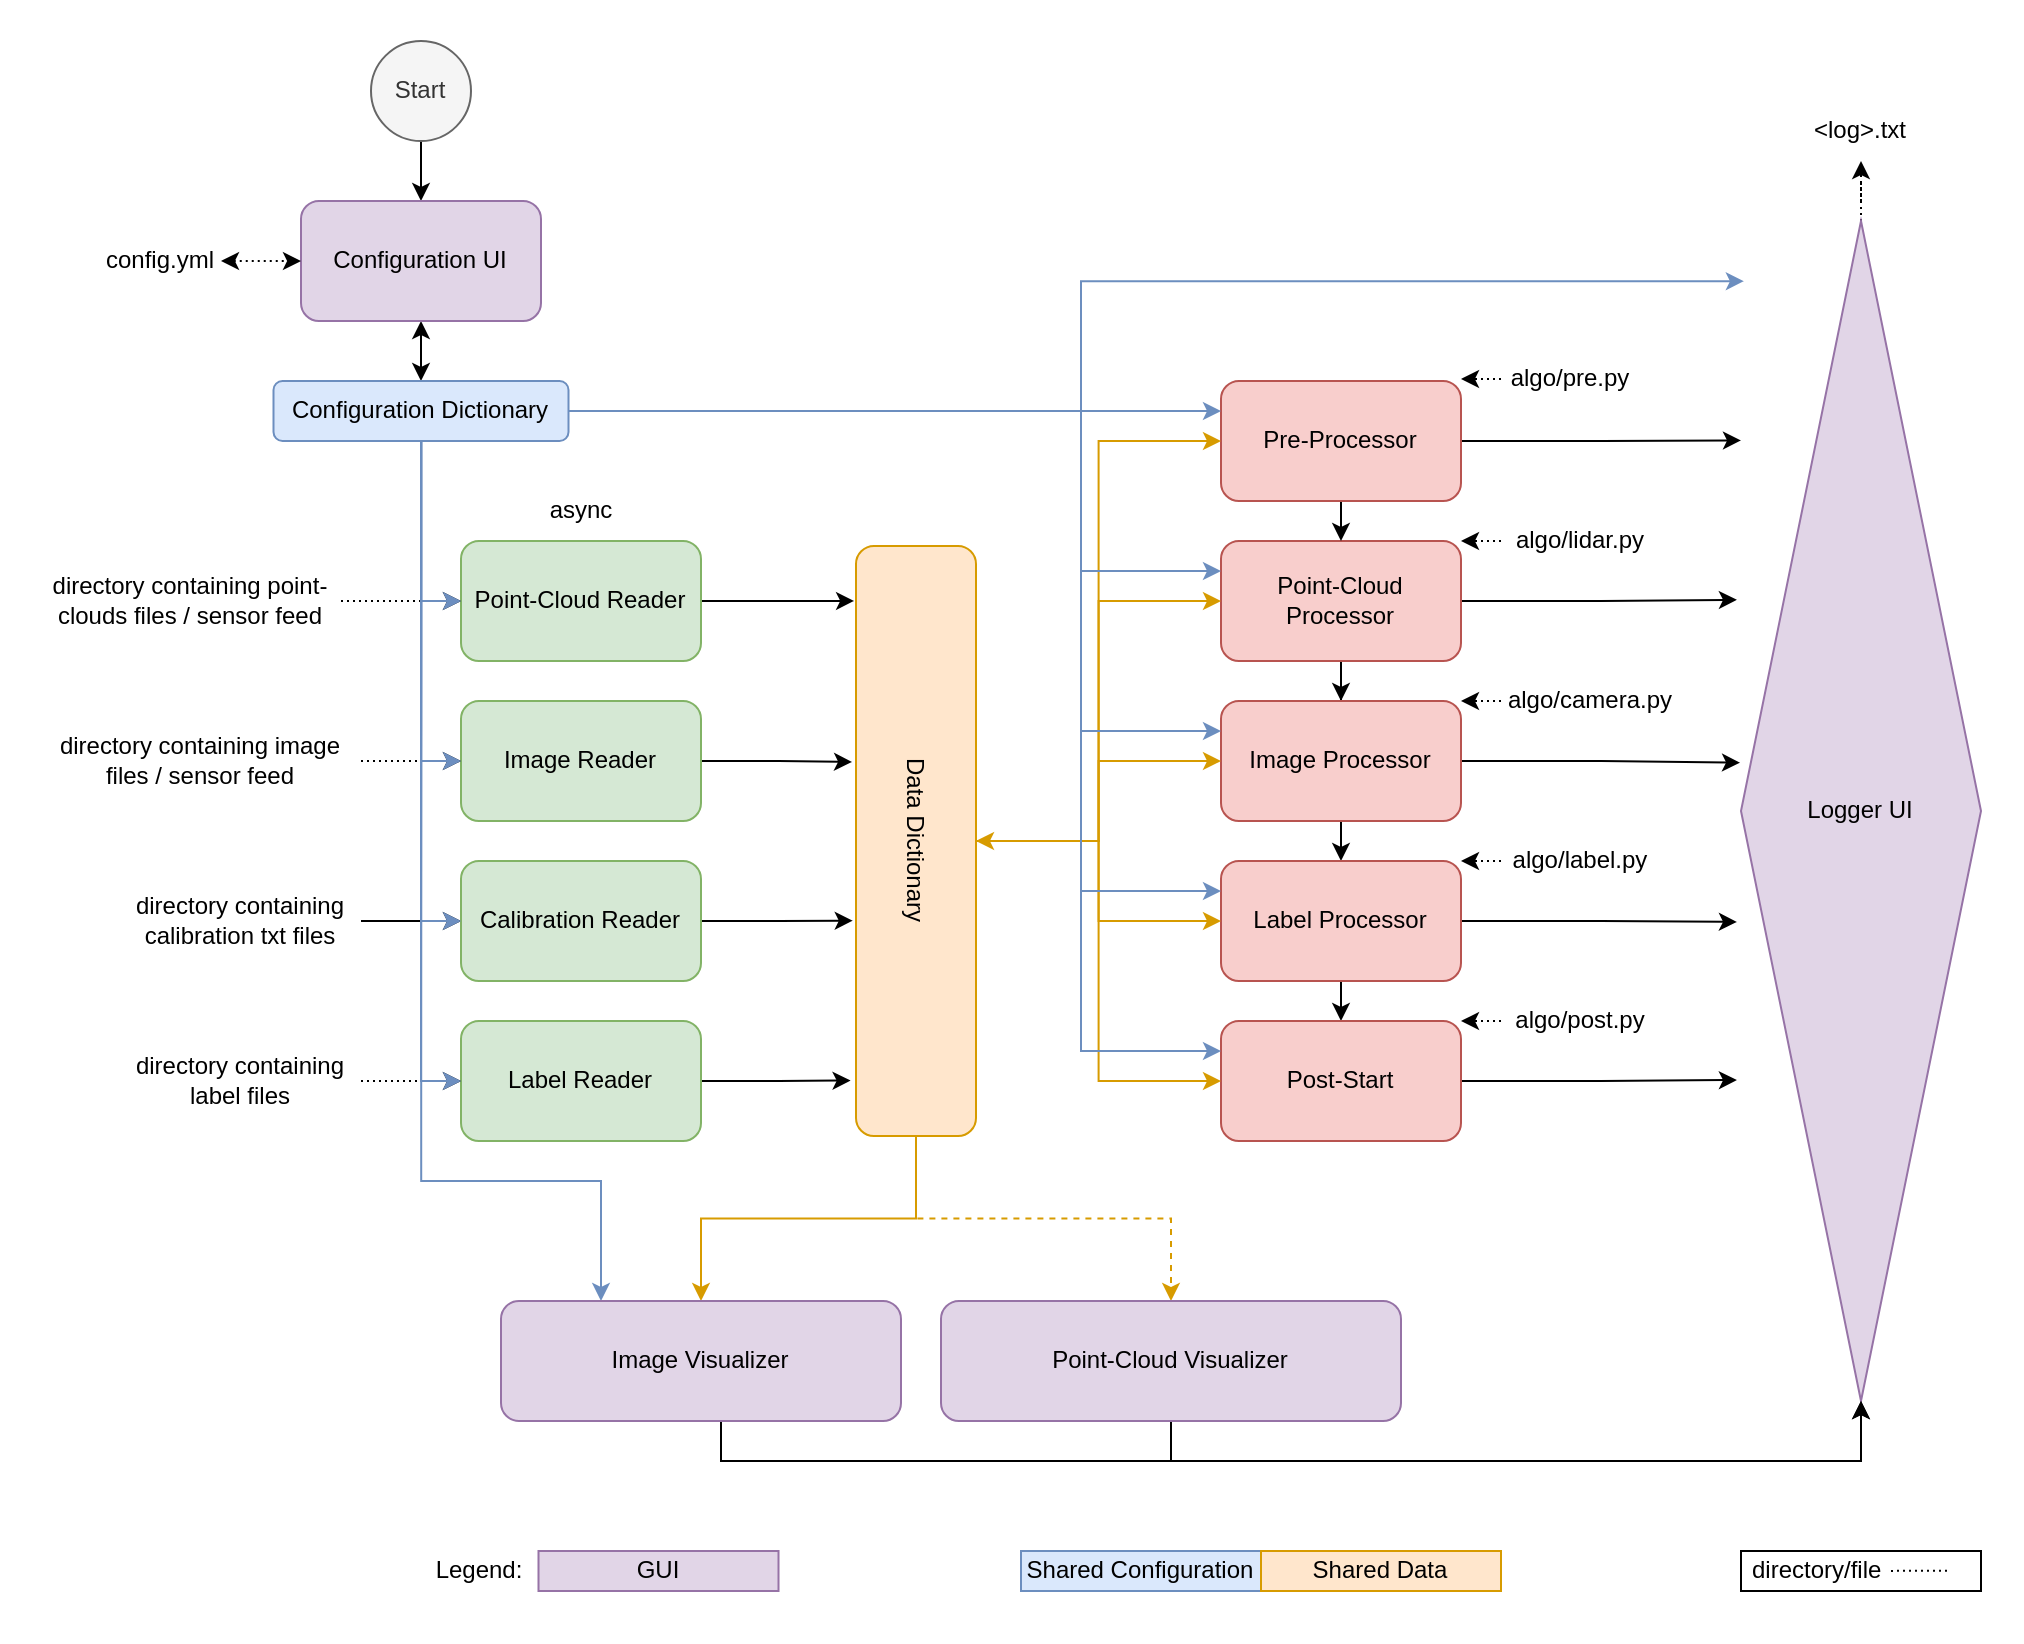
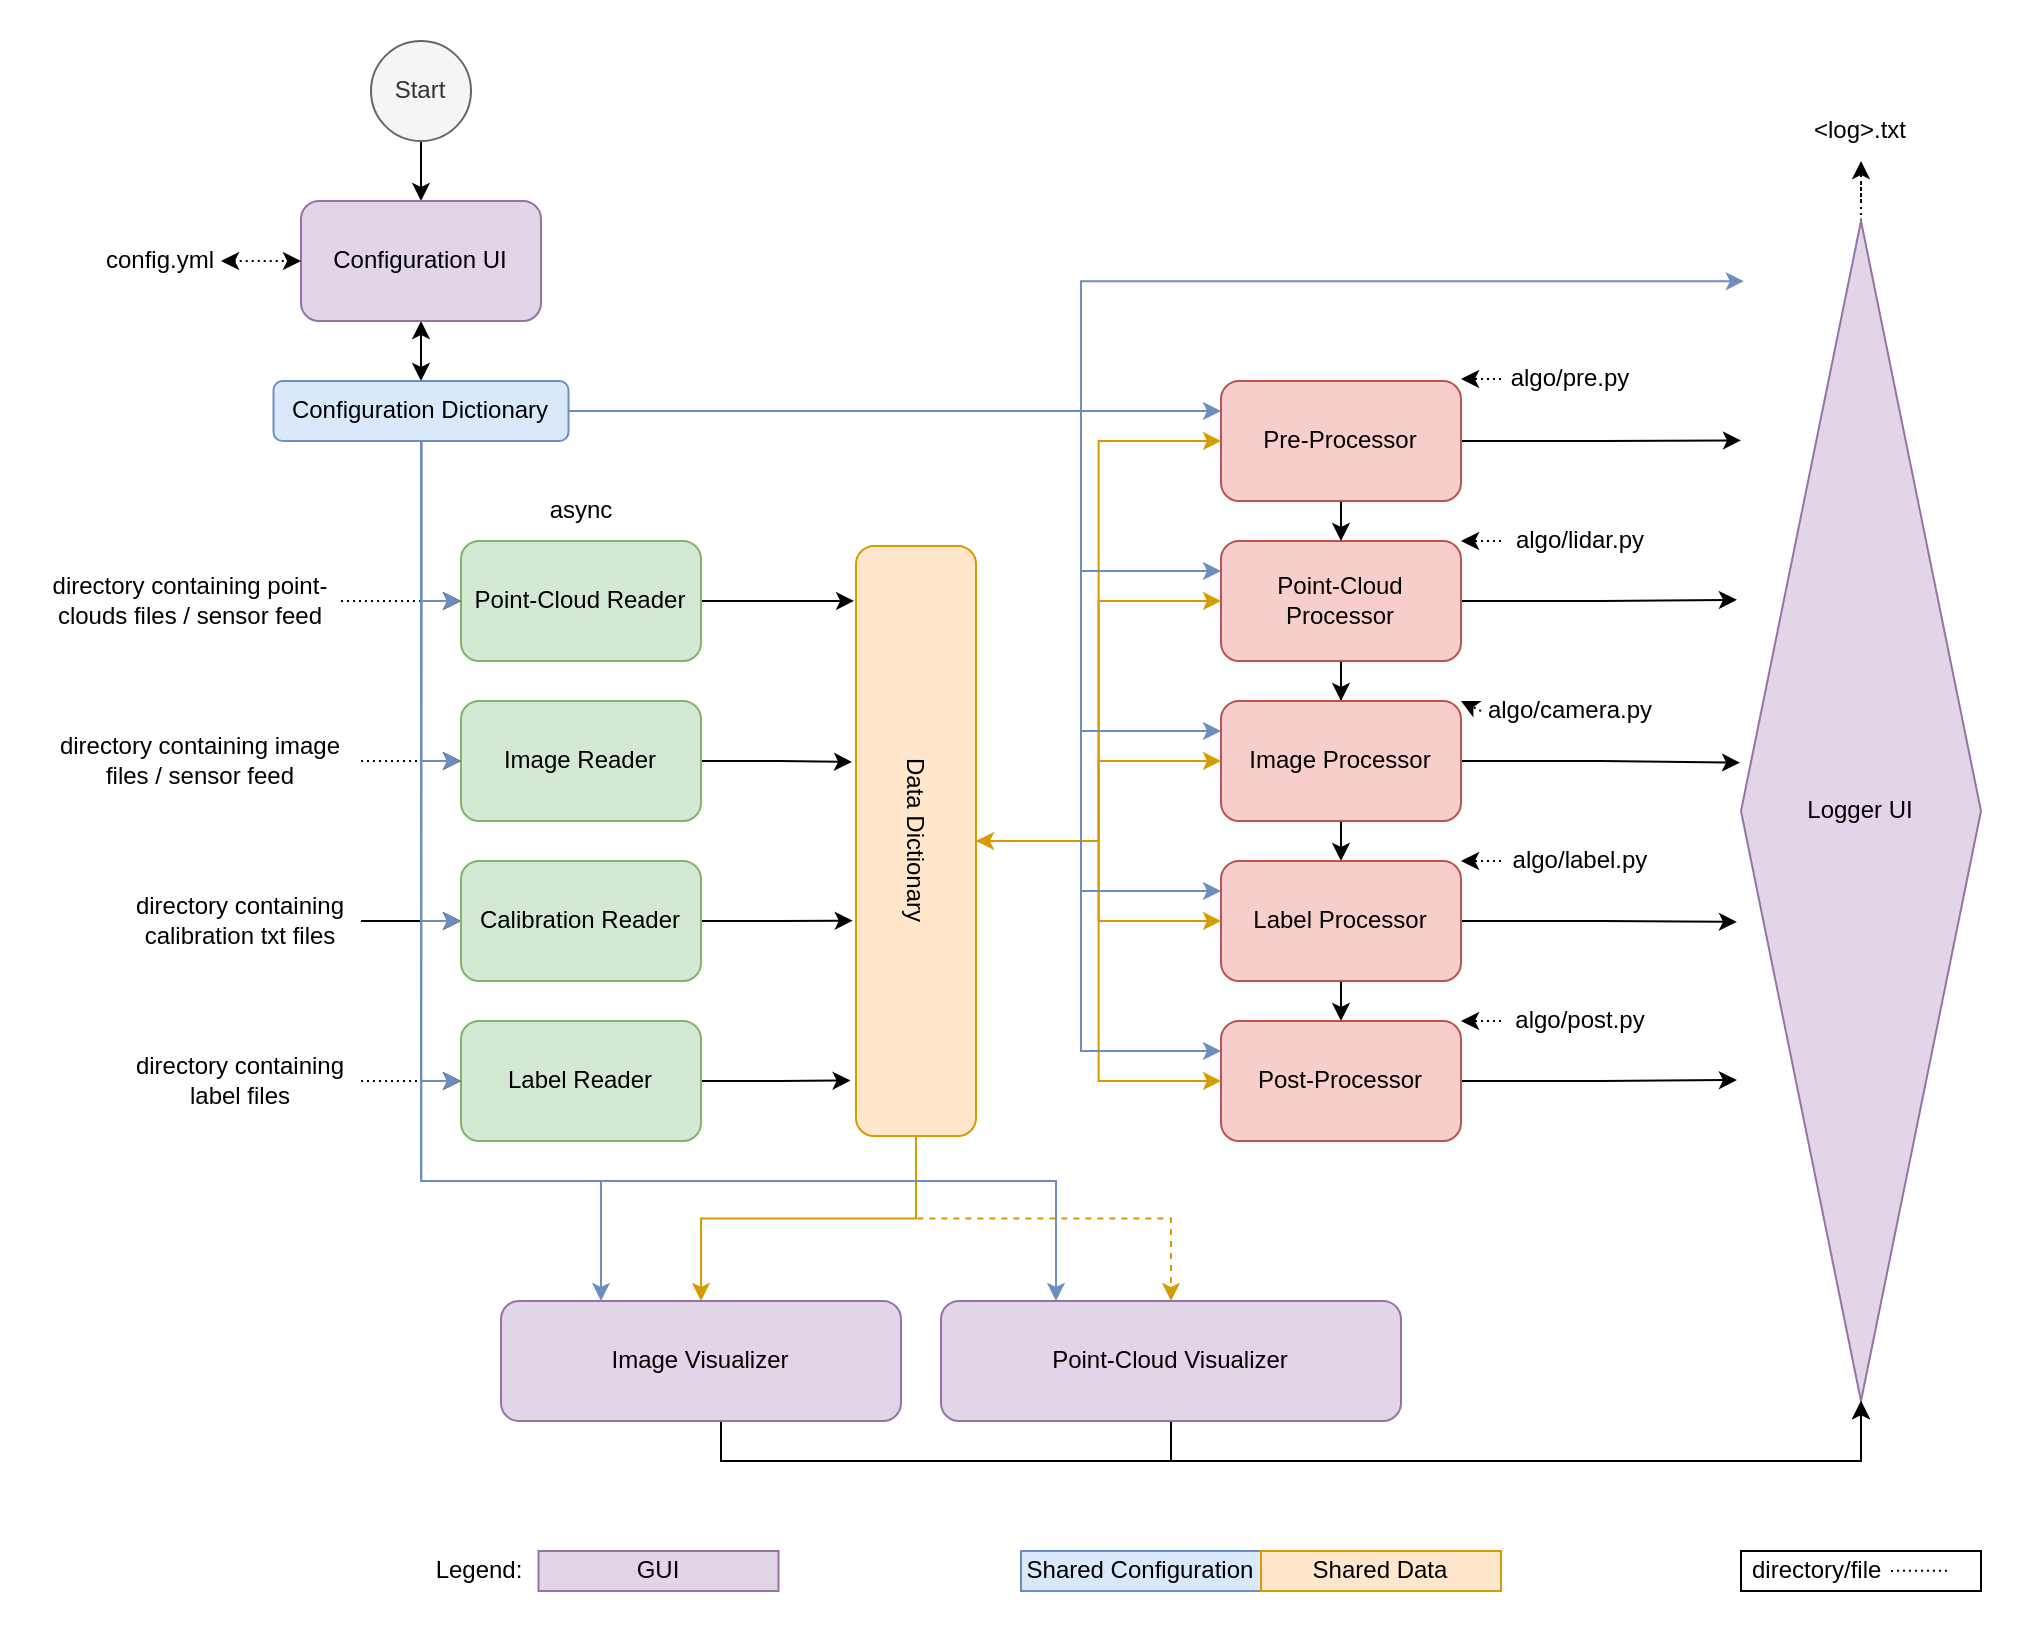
(1591, 701) -> (1571, 711)
(1341, 1081) -> (1341, 1081)
none -> (884, 1181)
